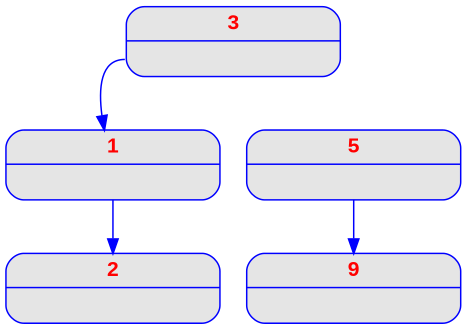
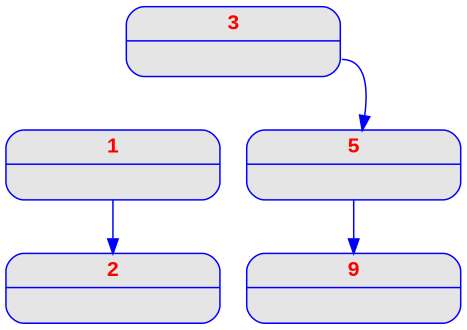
(102, 81) -> (365, 81)
